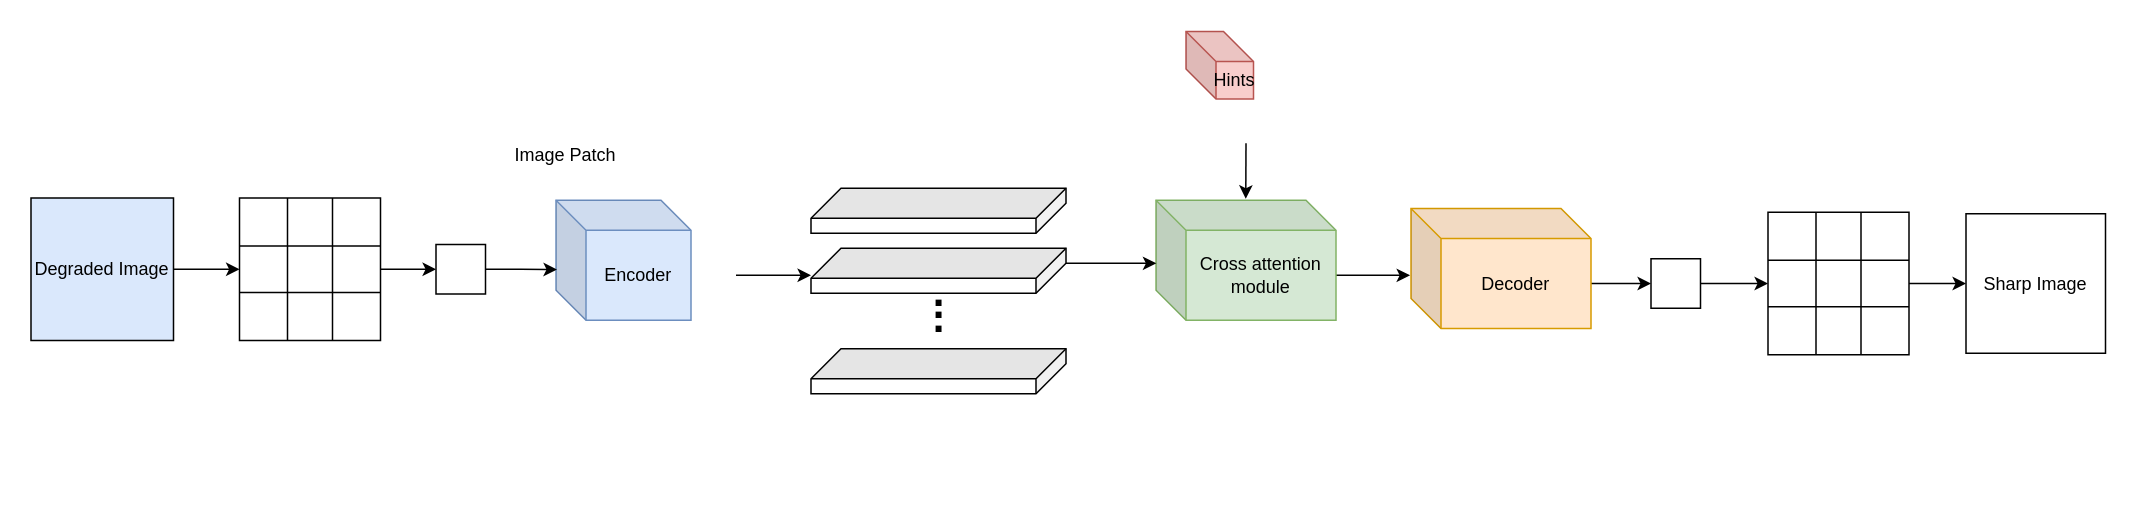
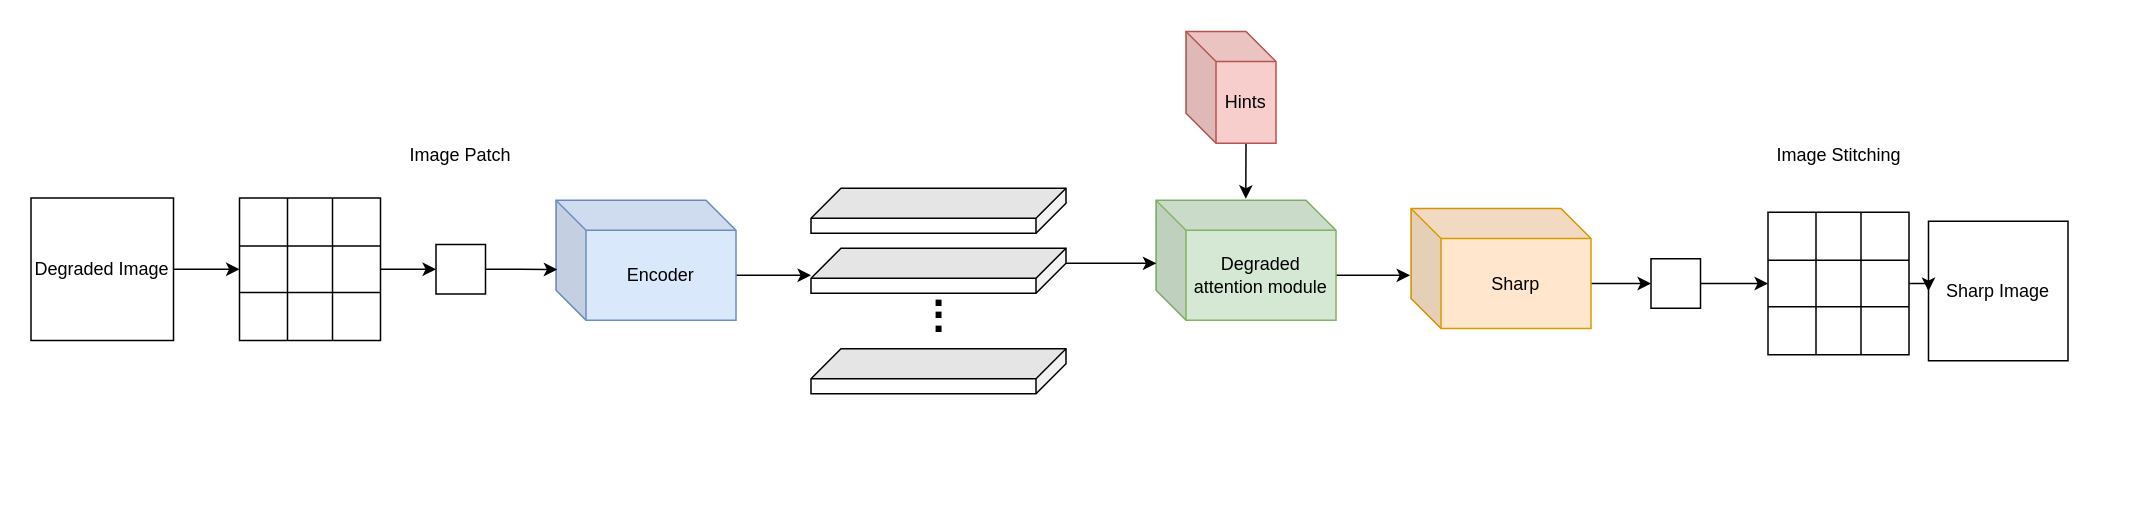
(1220, 65) -> (1231, 87)
(565, 155) -> (460, 155)
none -> (1838, 155)
(623, 260) -> (646, 260)
(102, 269) -> (102, 269)
(1261, 275) -> (1261, 275)
(1516, 284) -> (1516, 284)
(2036, 284) -> (1998, 291)
